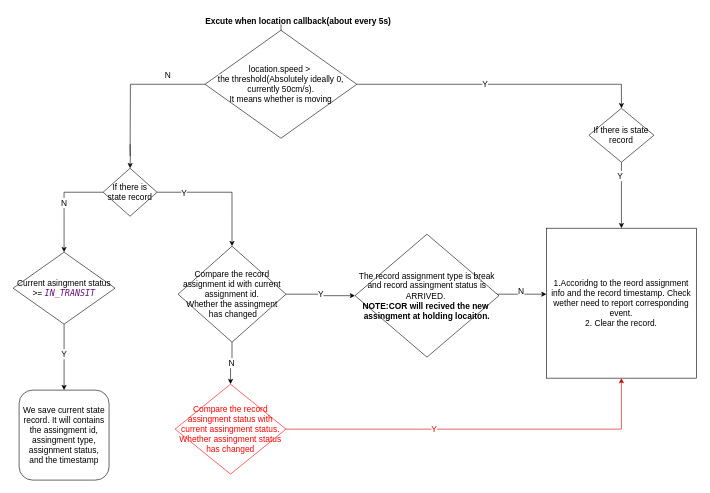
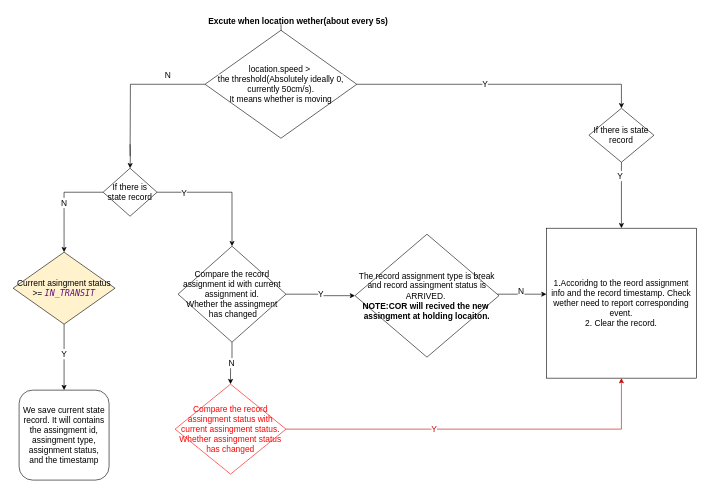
(298, 21) -> (298, 21)
(64, 288) -> (64, 288)
